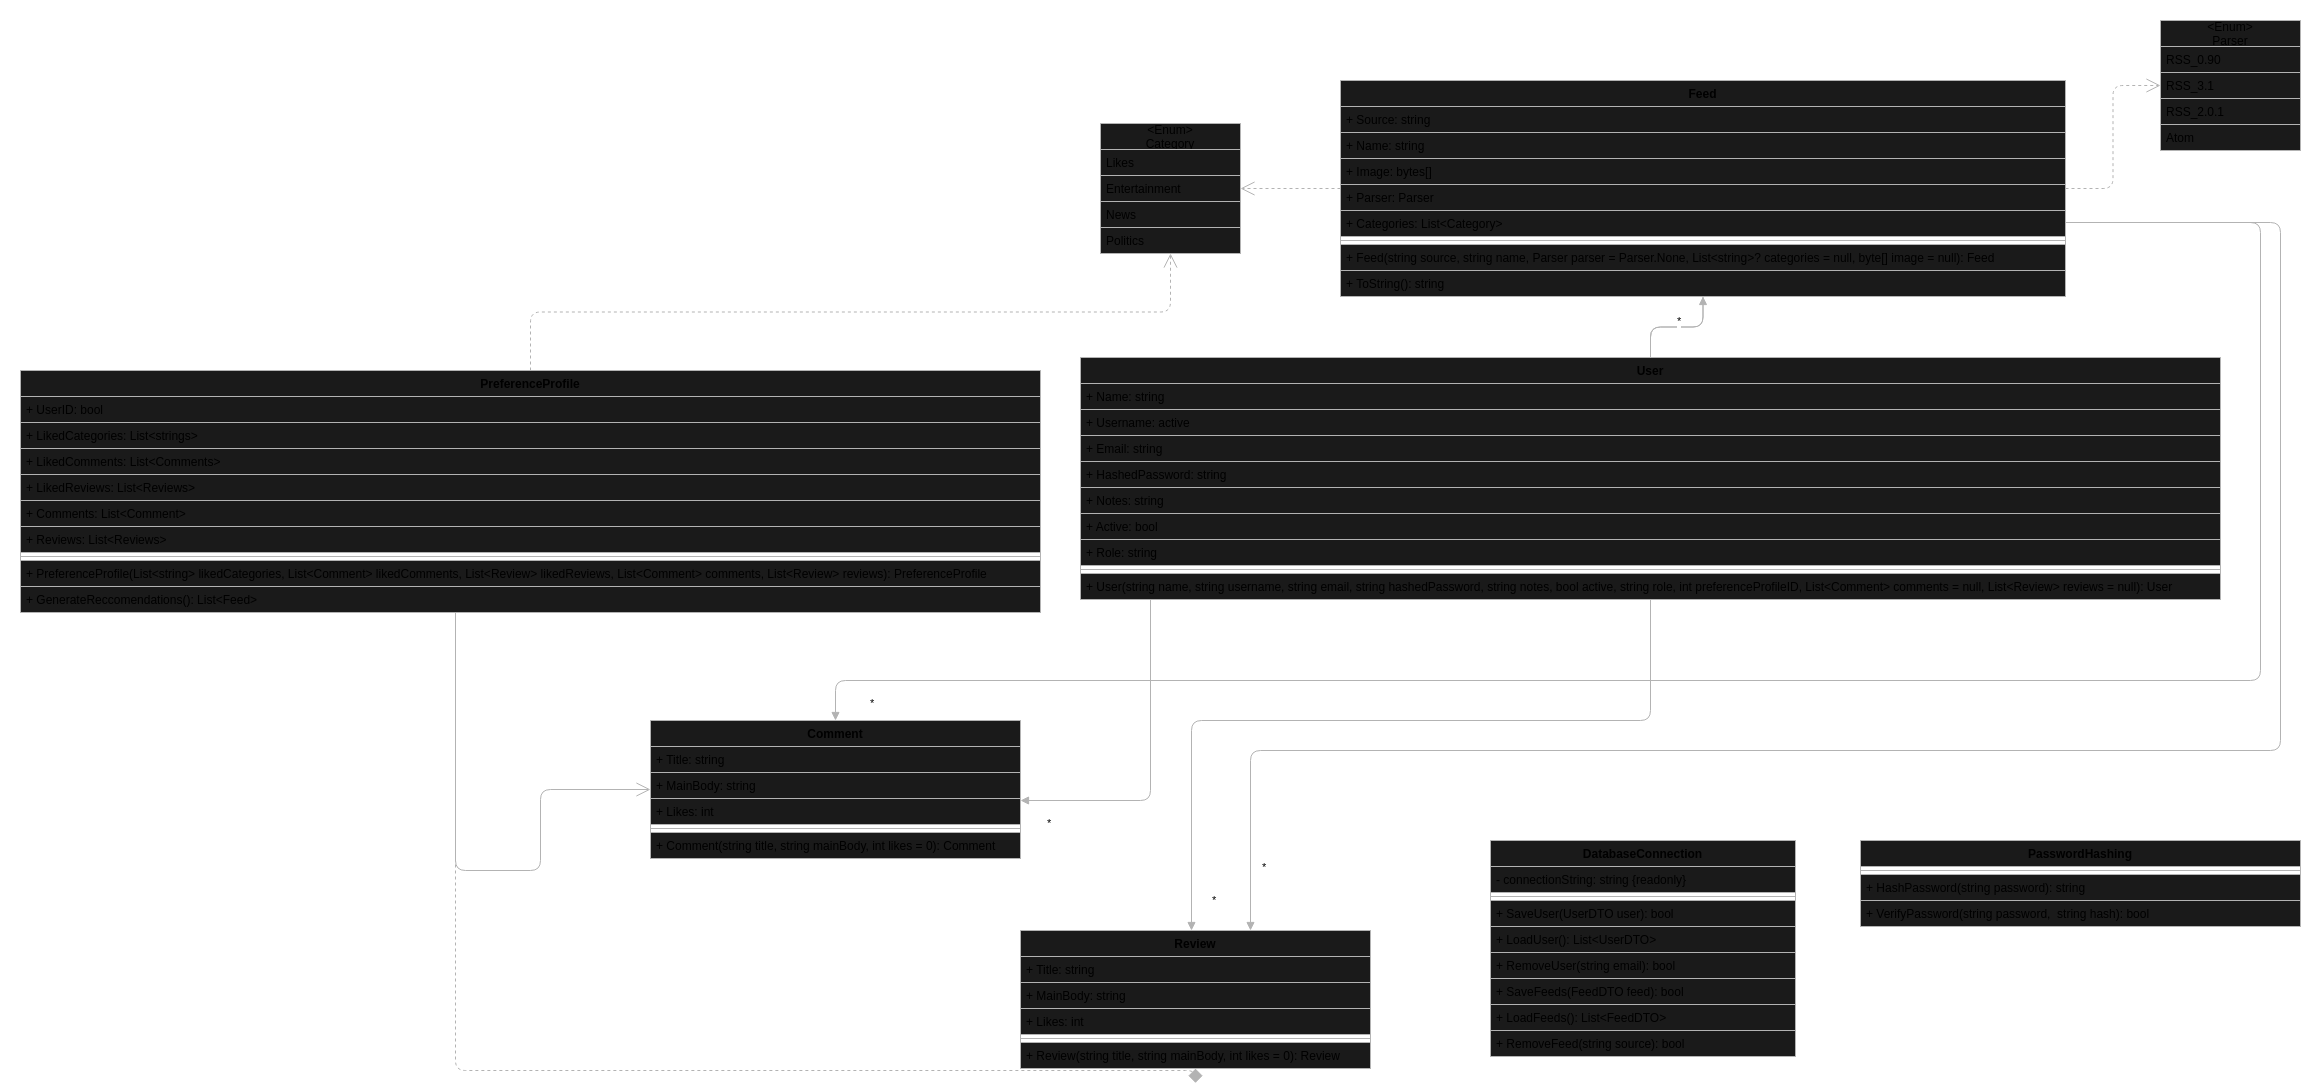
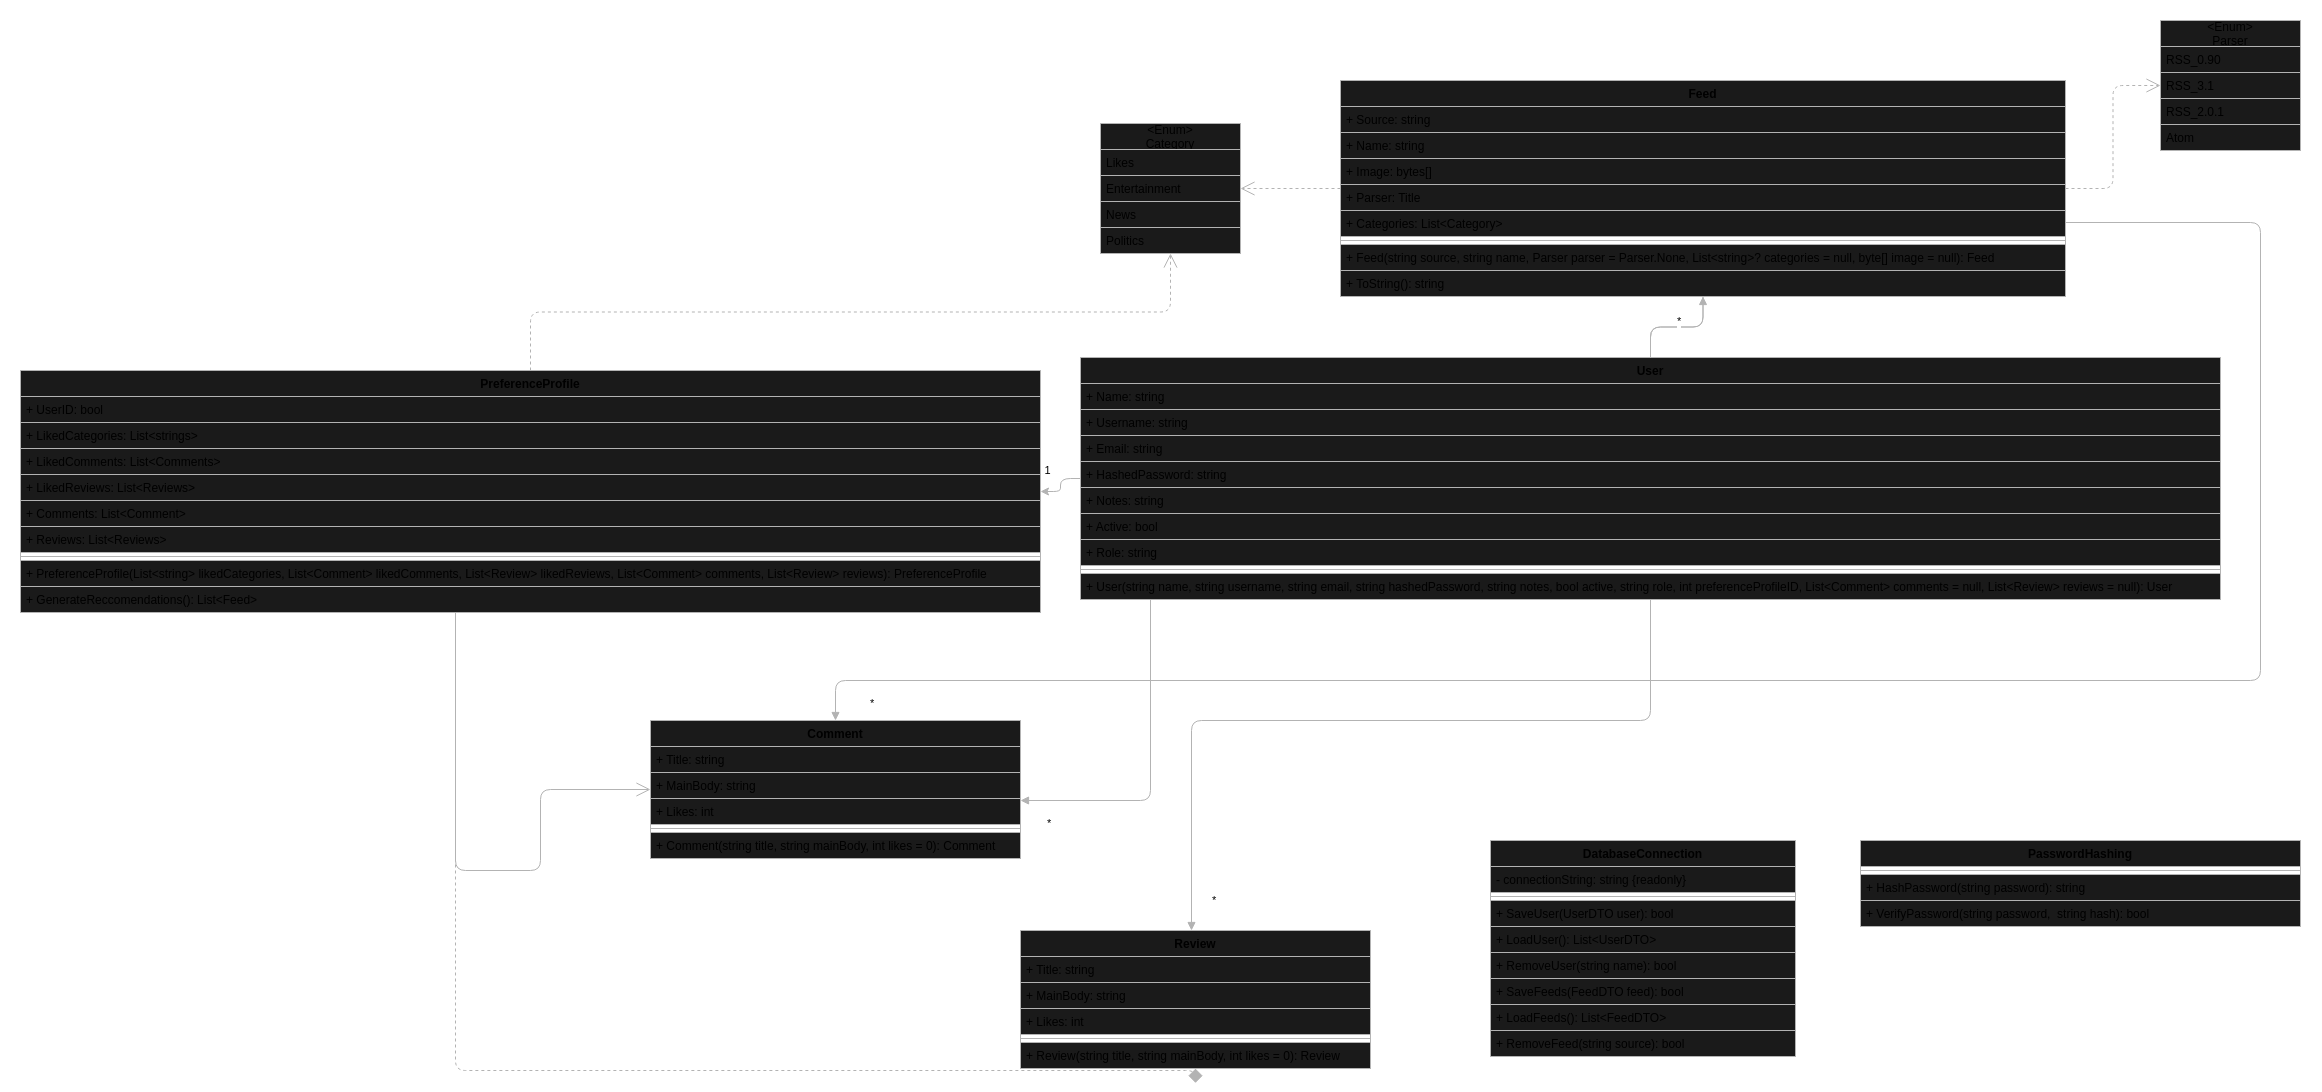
(1395, 198) -> (1389, 198)
(1140, 423) -> (1140, 423)
none -> (1061, 485)
(1951, 751) -> none
(1591, 966) -> (1591, 966)
